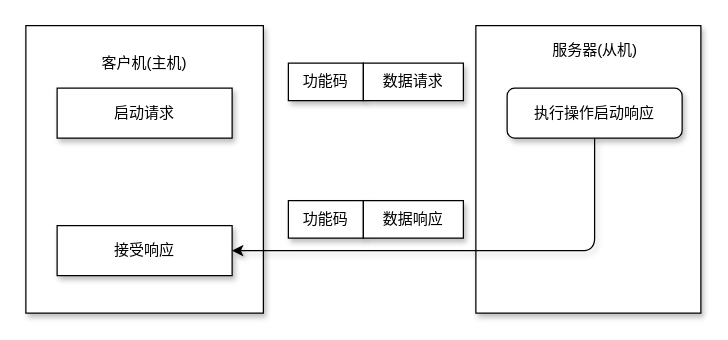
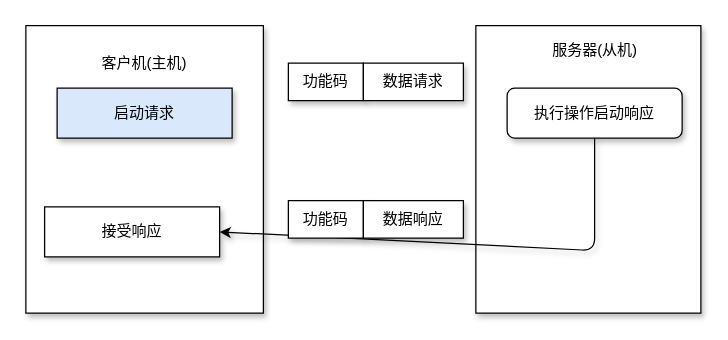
(144, 113) -> (144, 113)
(144, 251) -> (132, 232)
